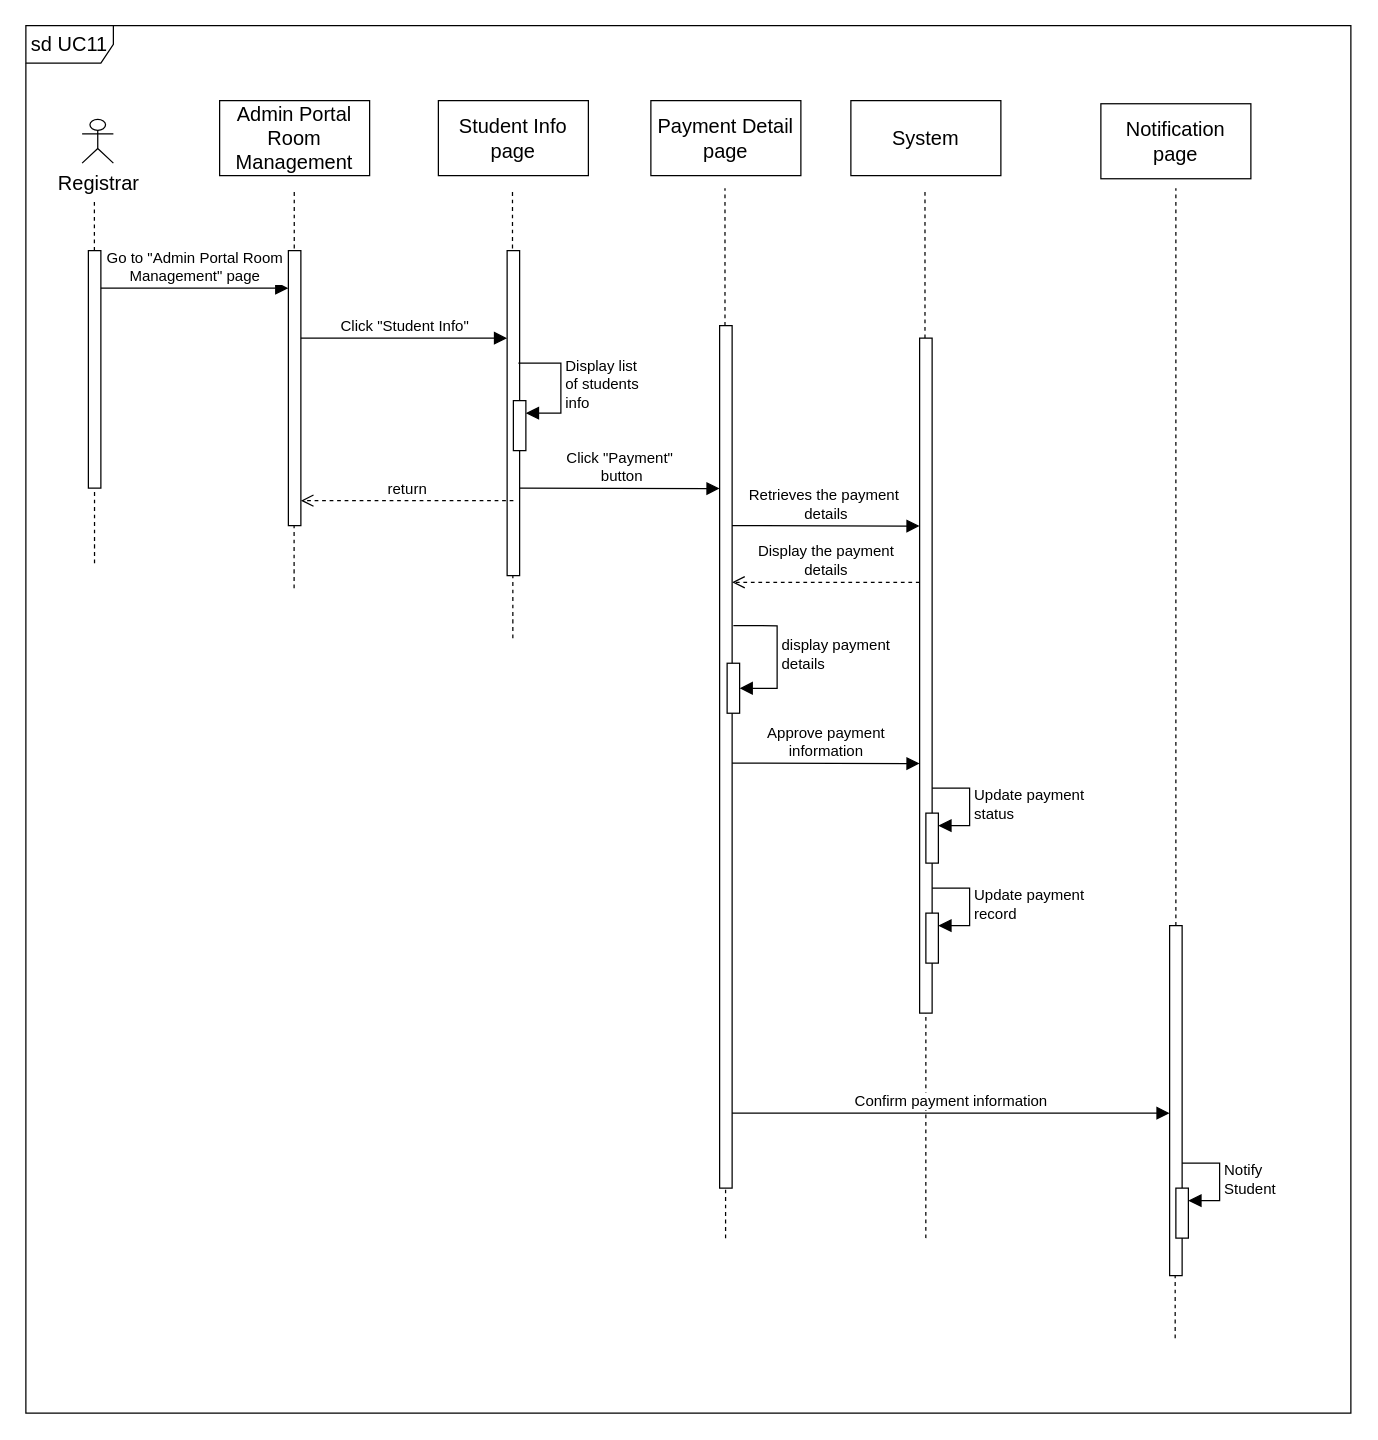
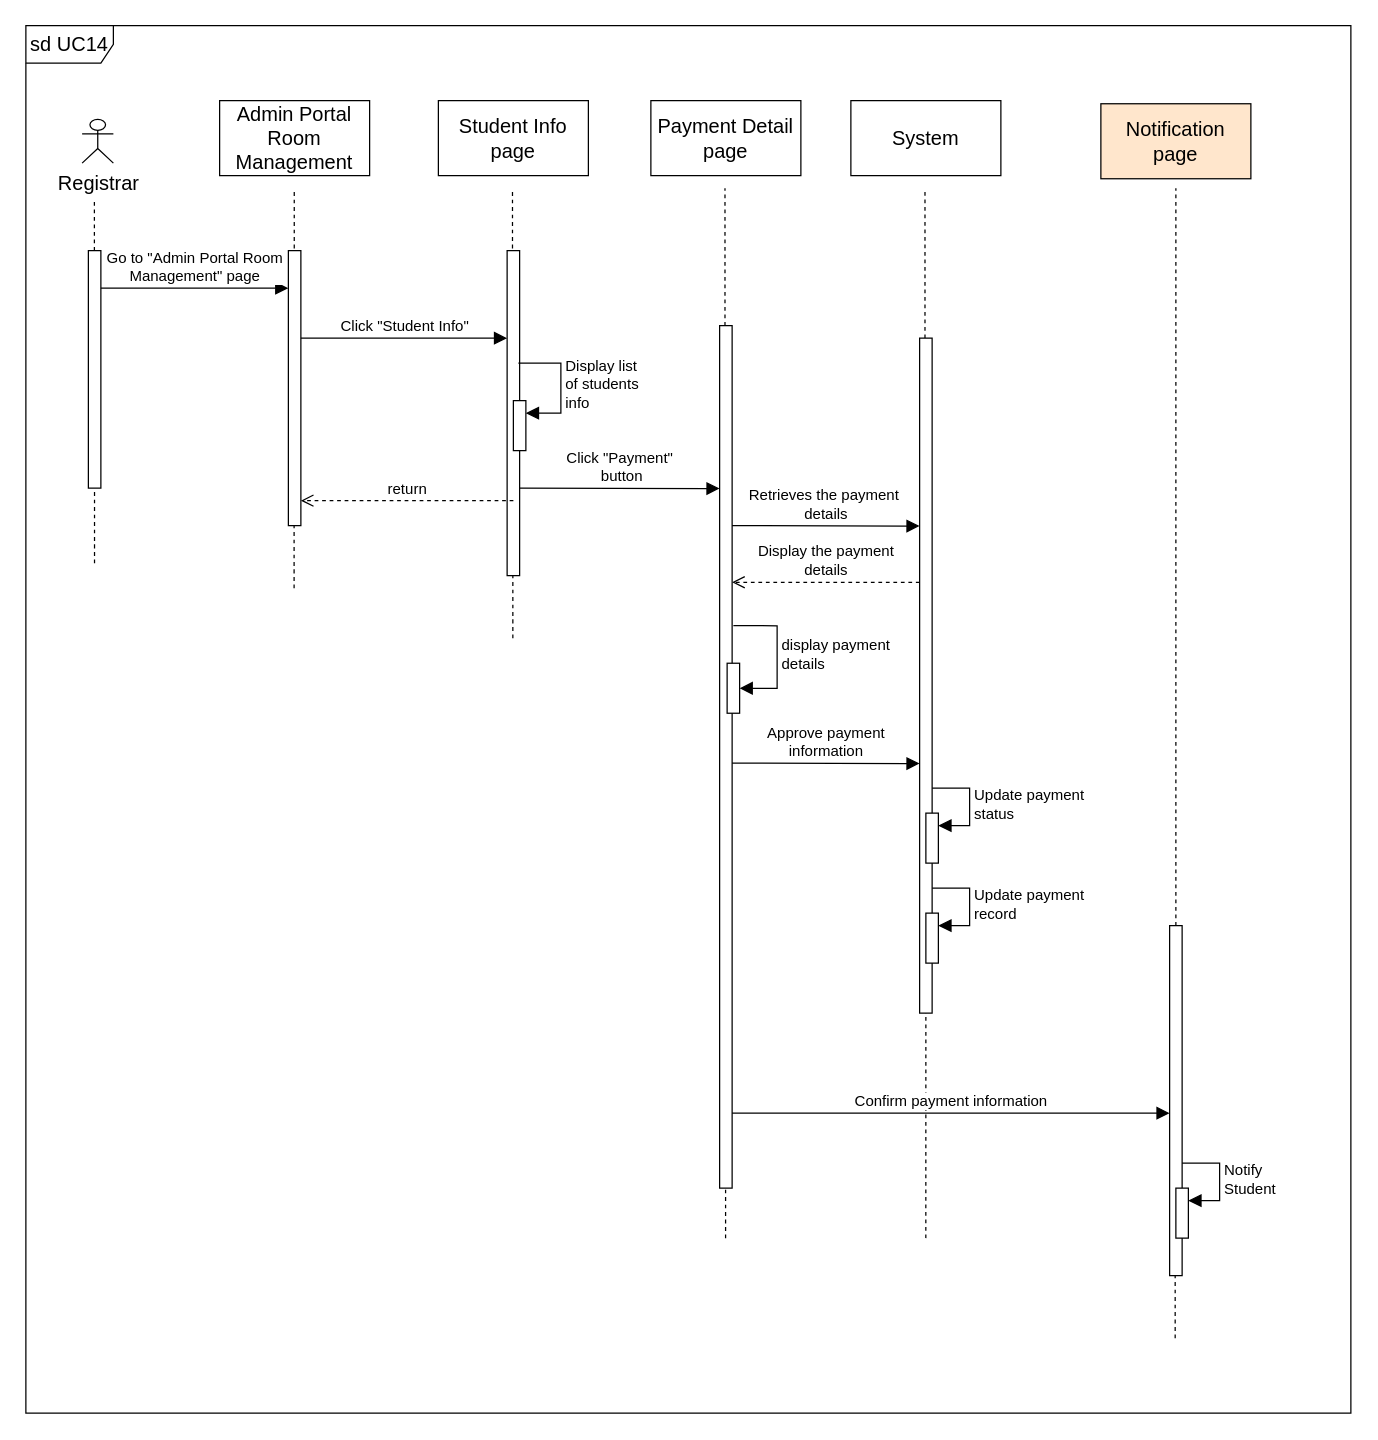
(69, 44) -> (69, 44)
(1176, 141) -> (1176, 141)
